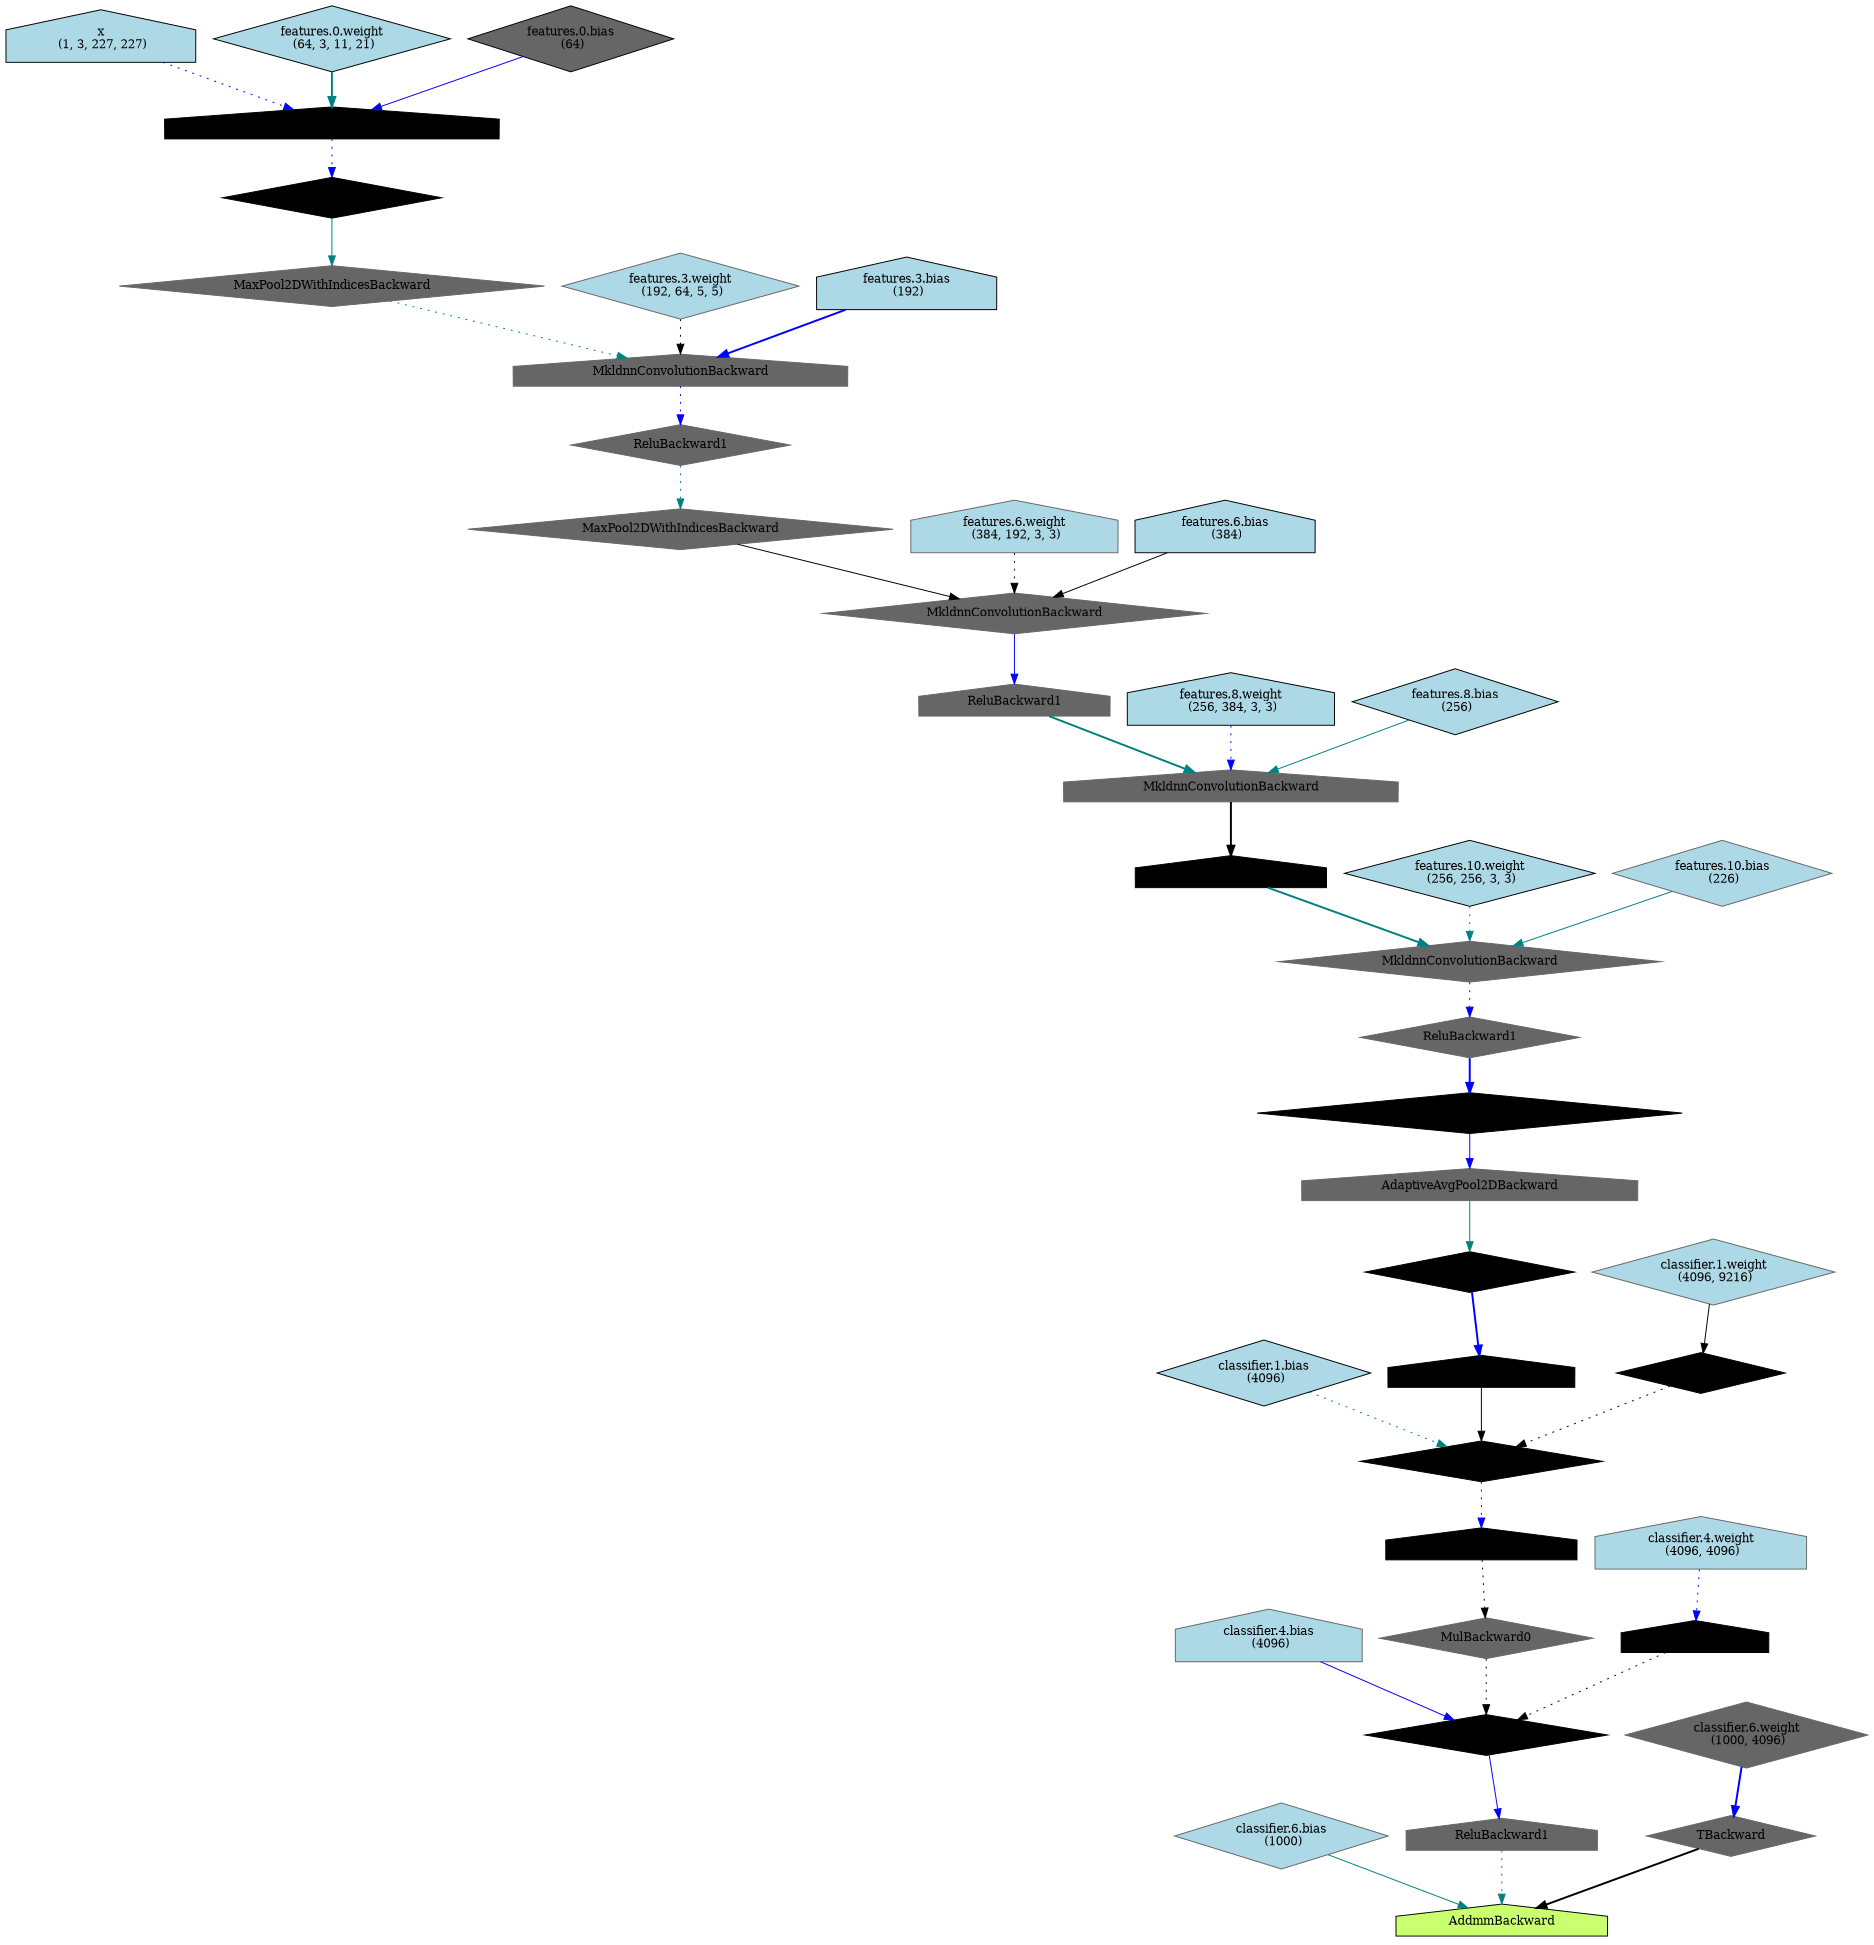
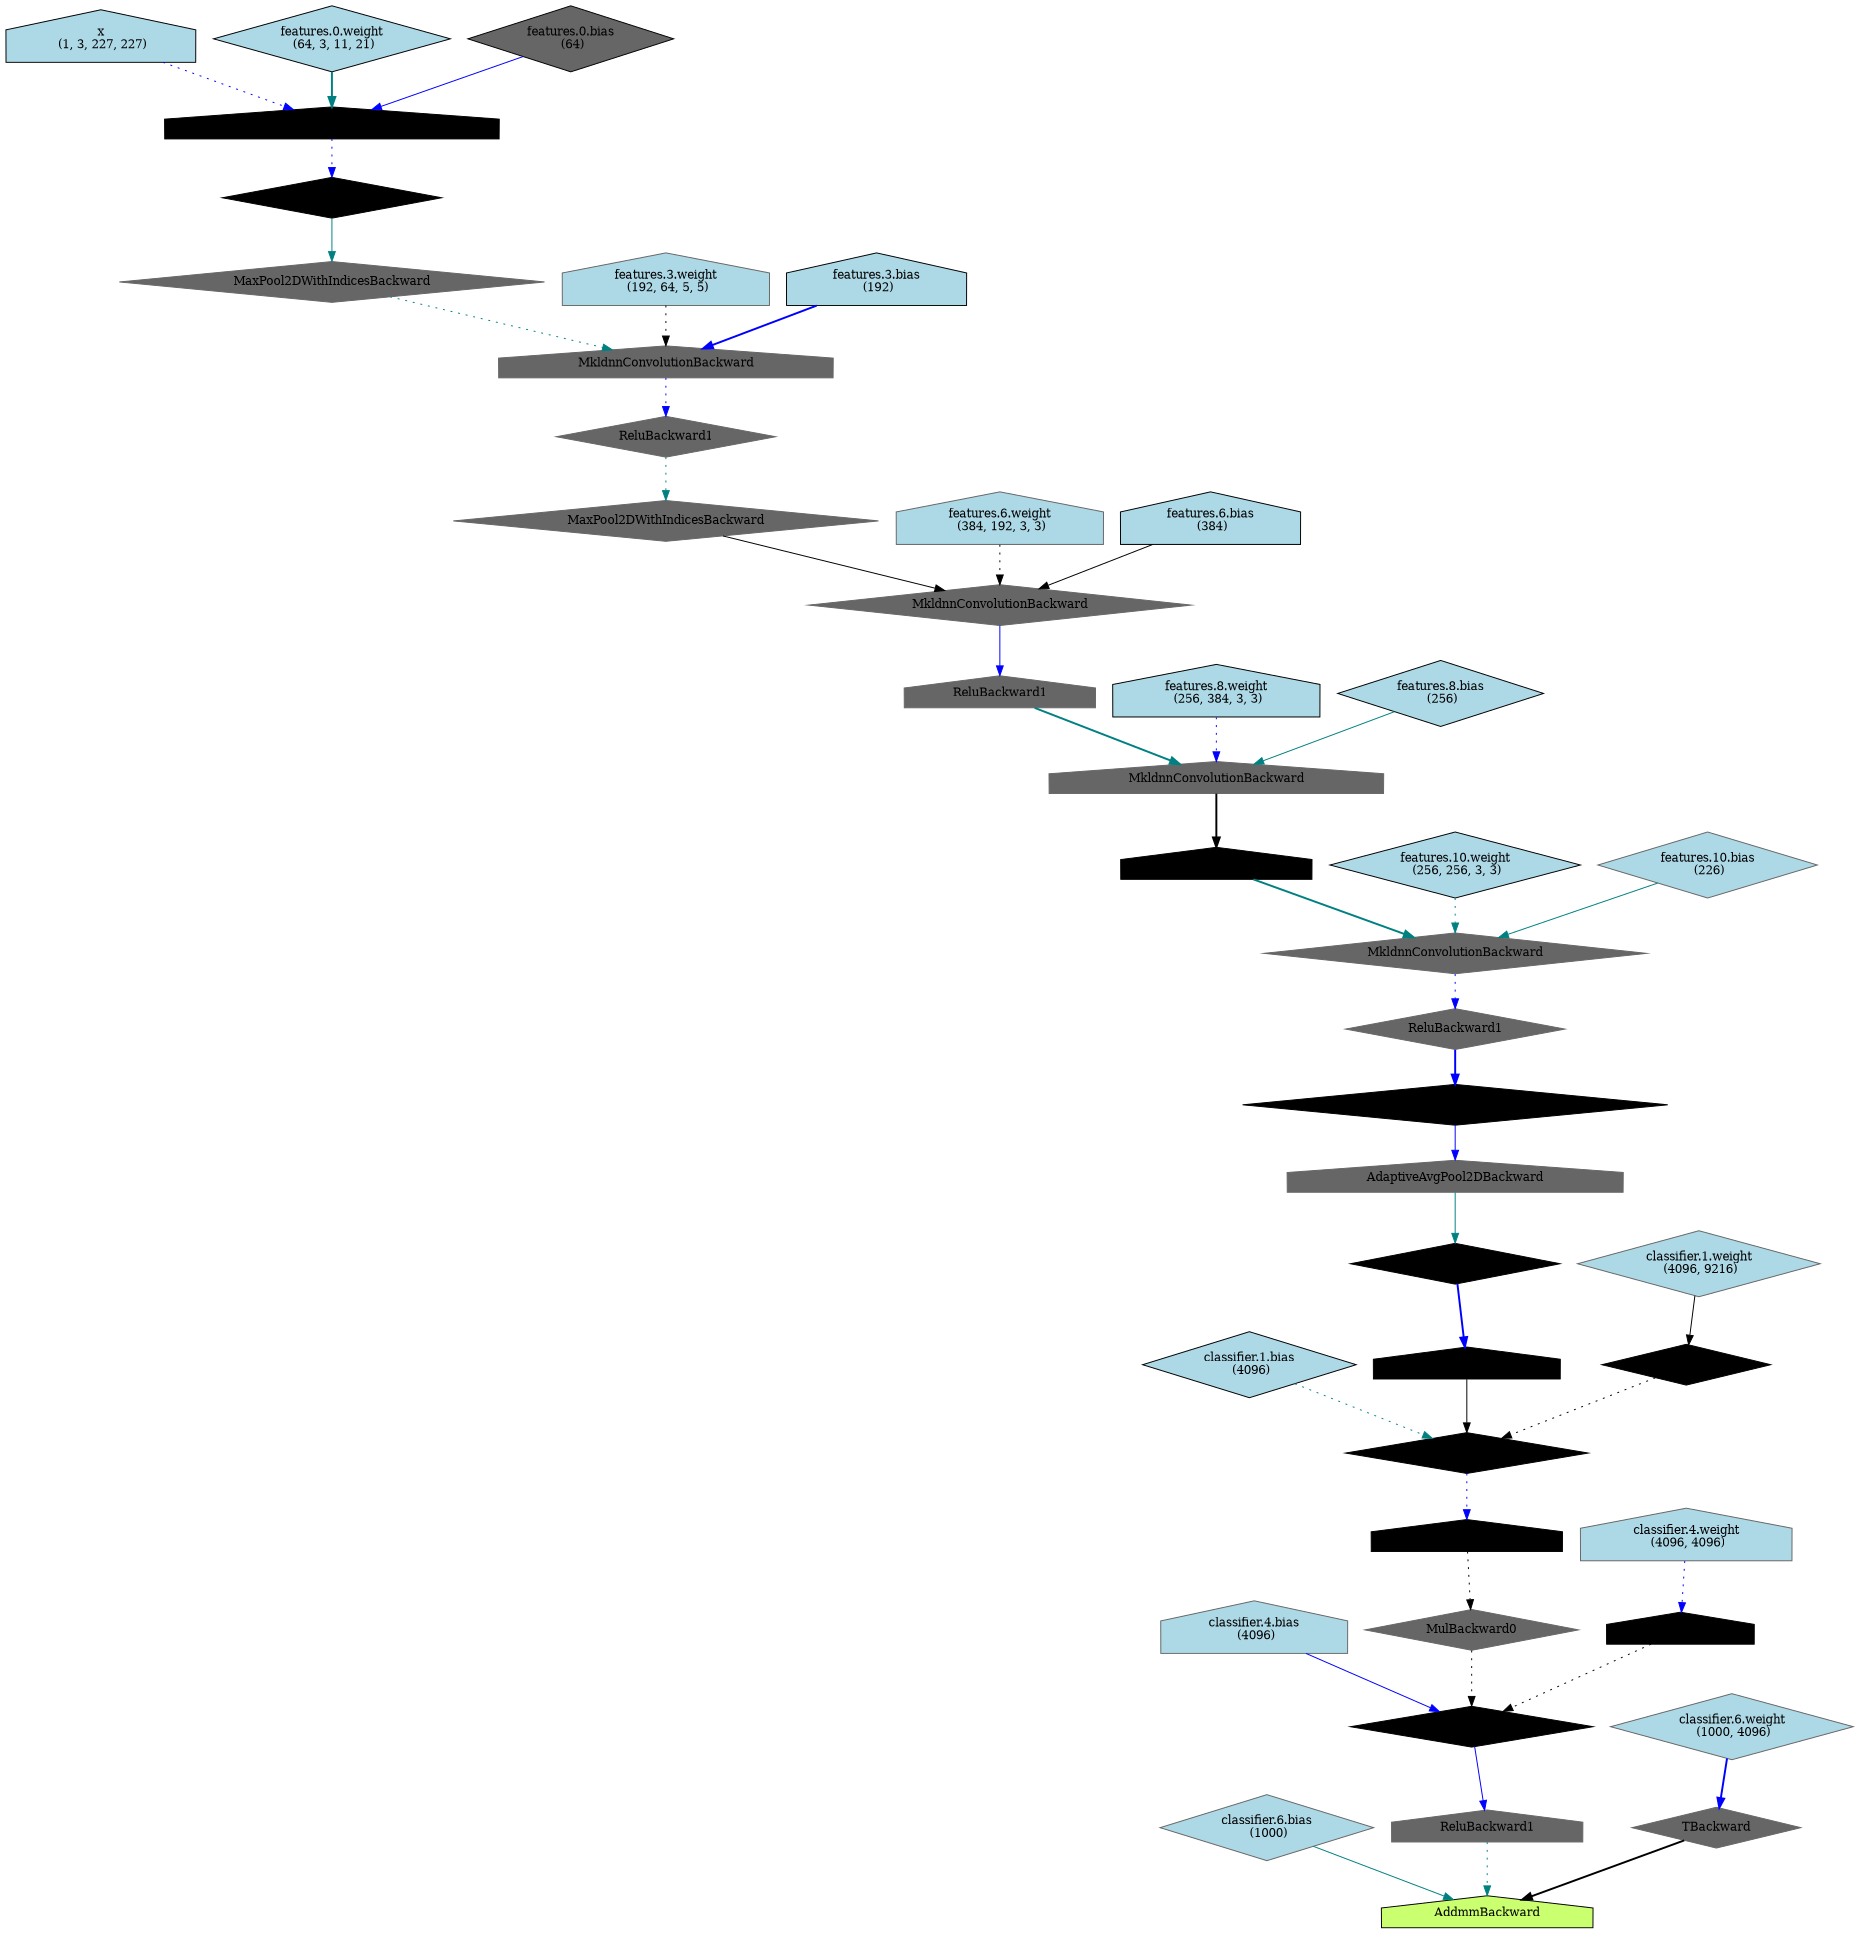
(680, 286) -> (666, 282)
(1746, 1735) -> (1732, 1727)
